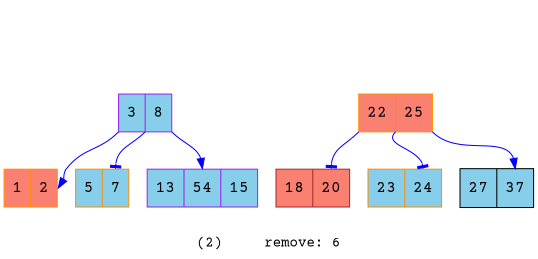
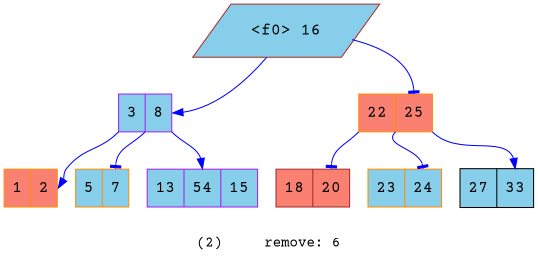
none -> (286, 31)
(515, 187) -> (515, 187)
